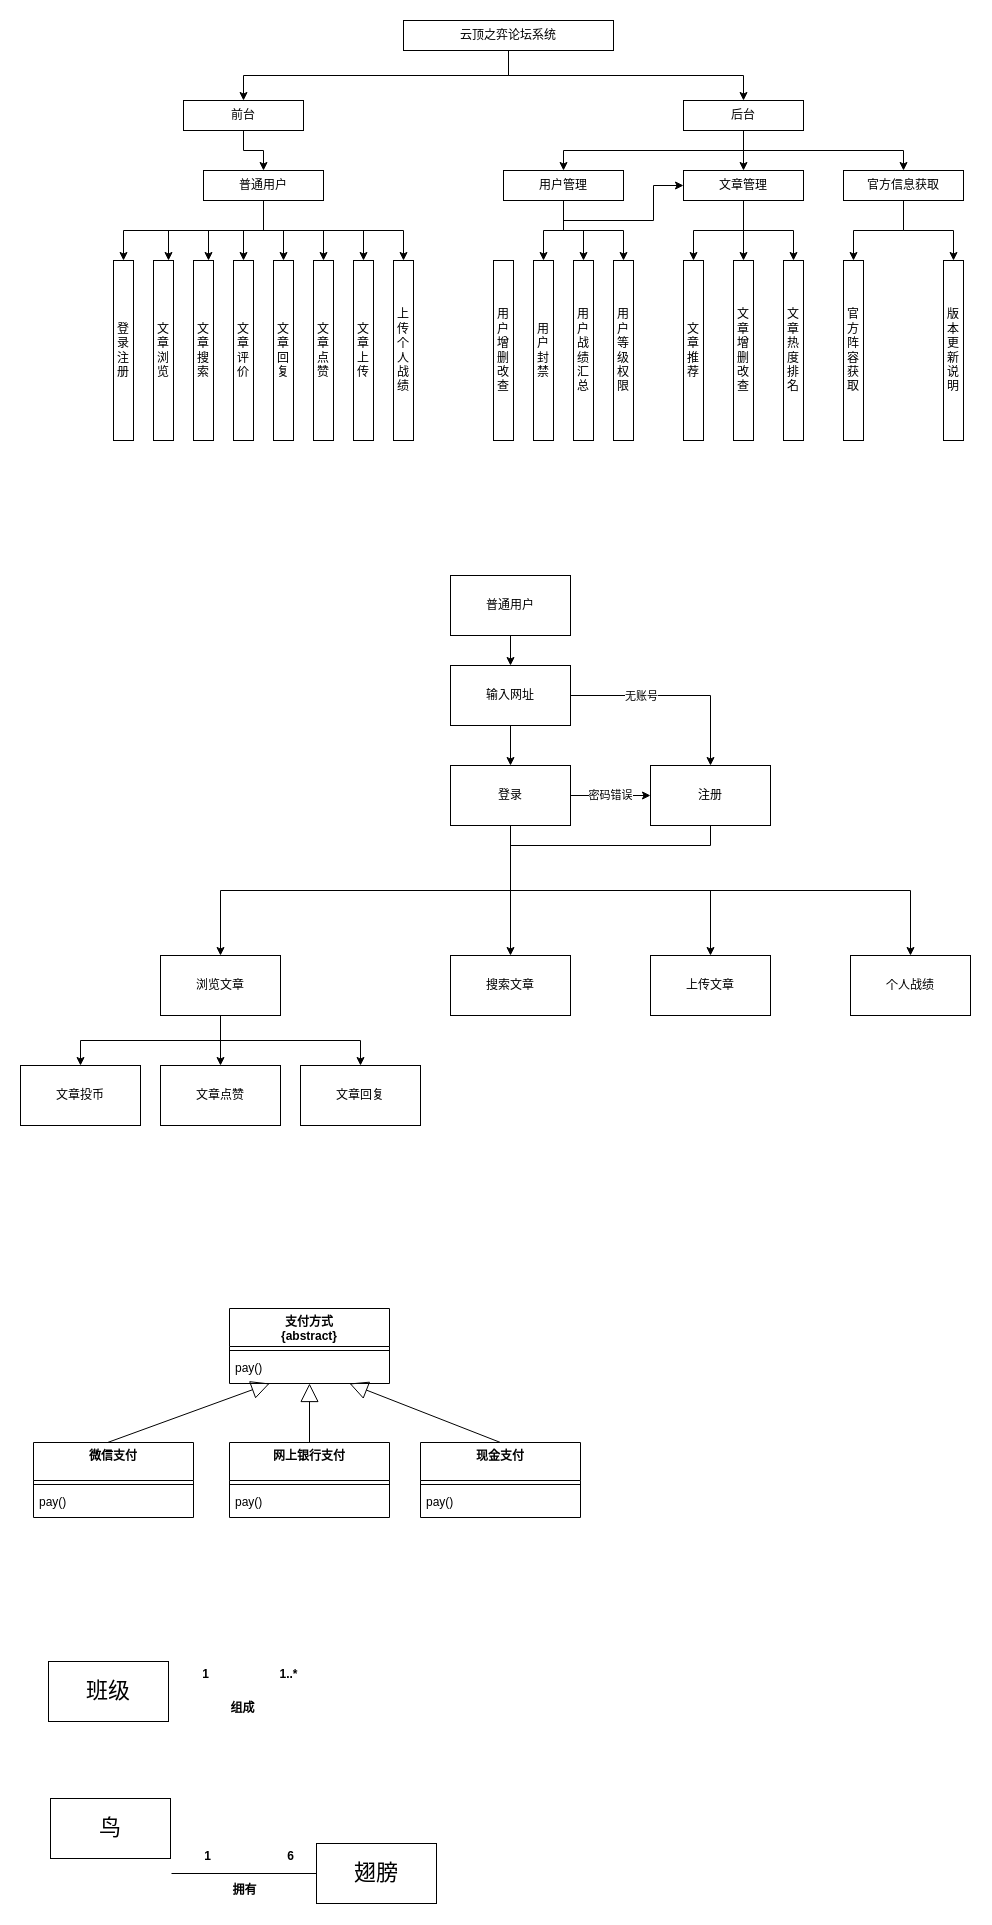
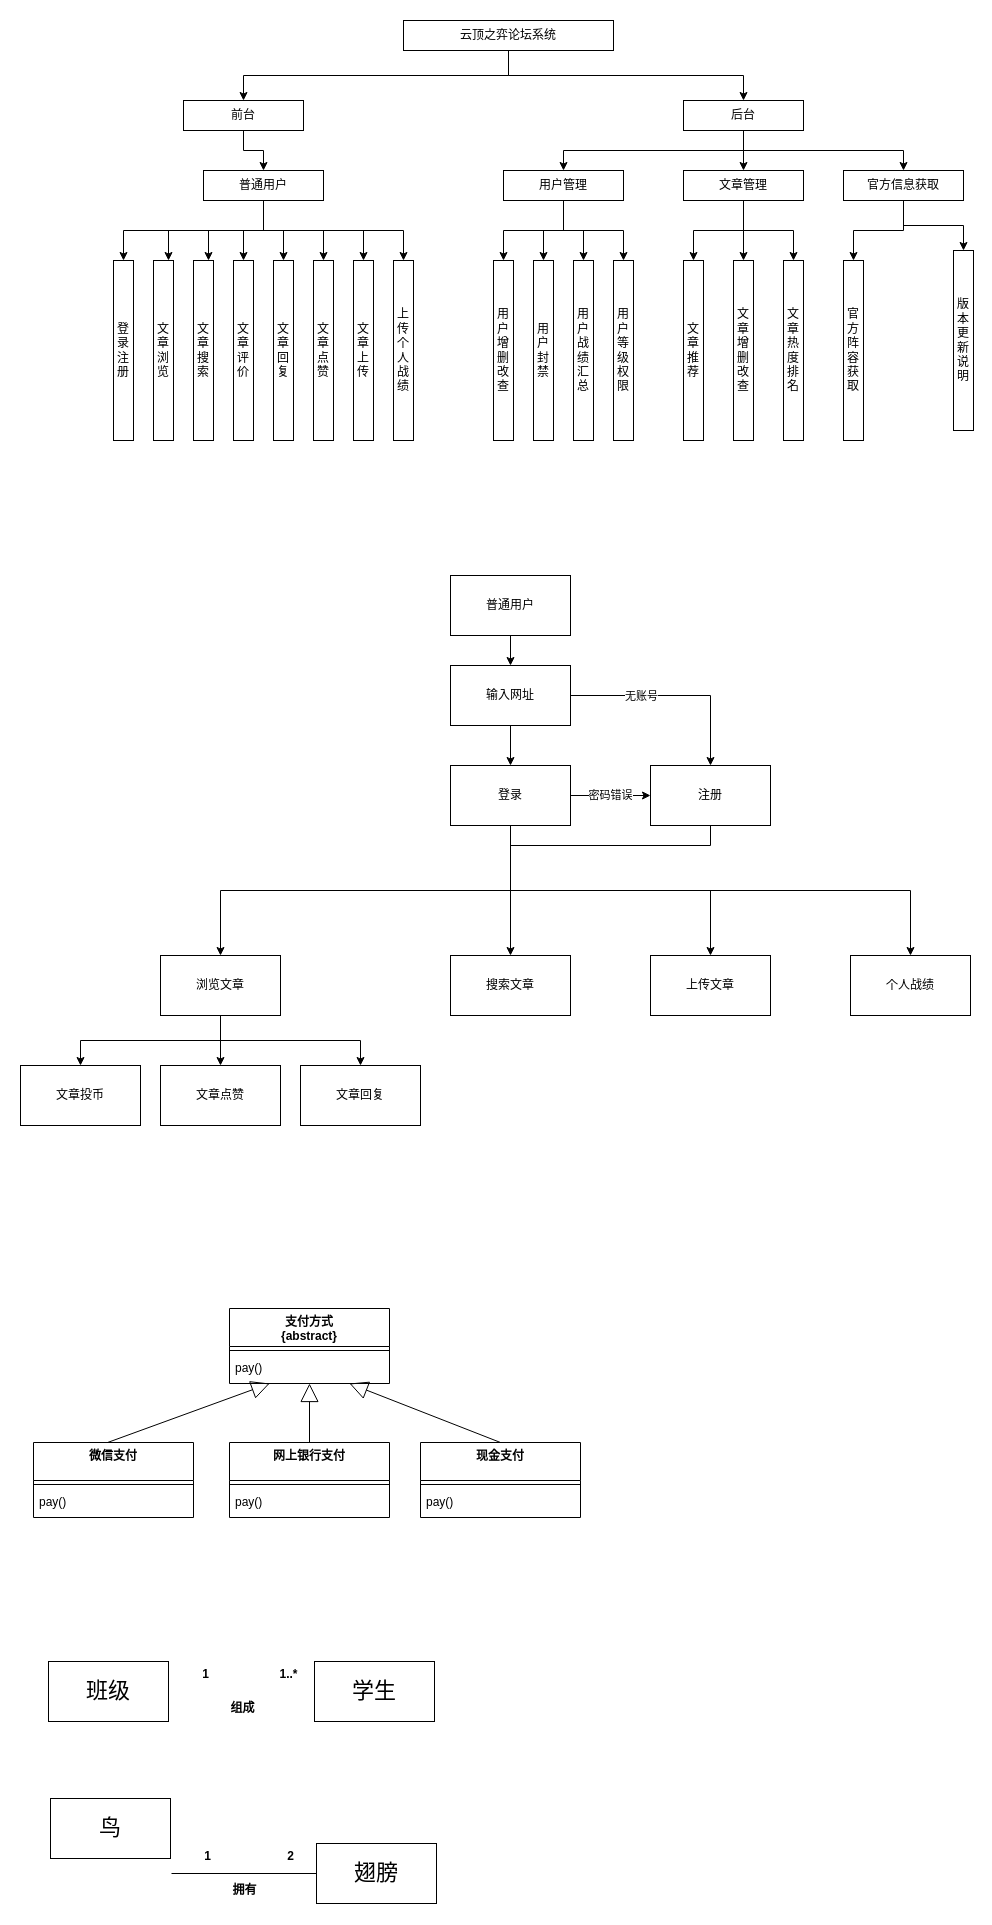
(639, 221) -> (511, 231)
(954, 351) -> (964, 341)
none -> (375, 1692)
(291, 1857) -> (291, 1857)
